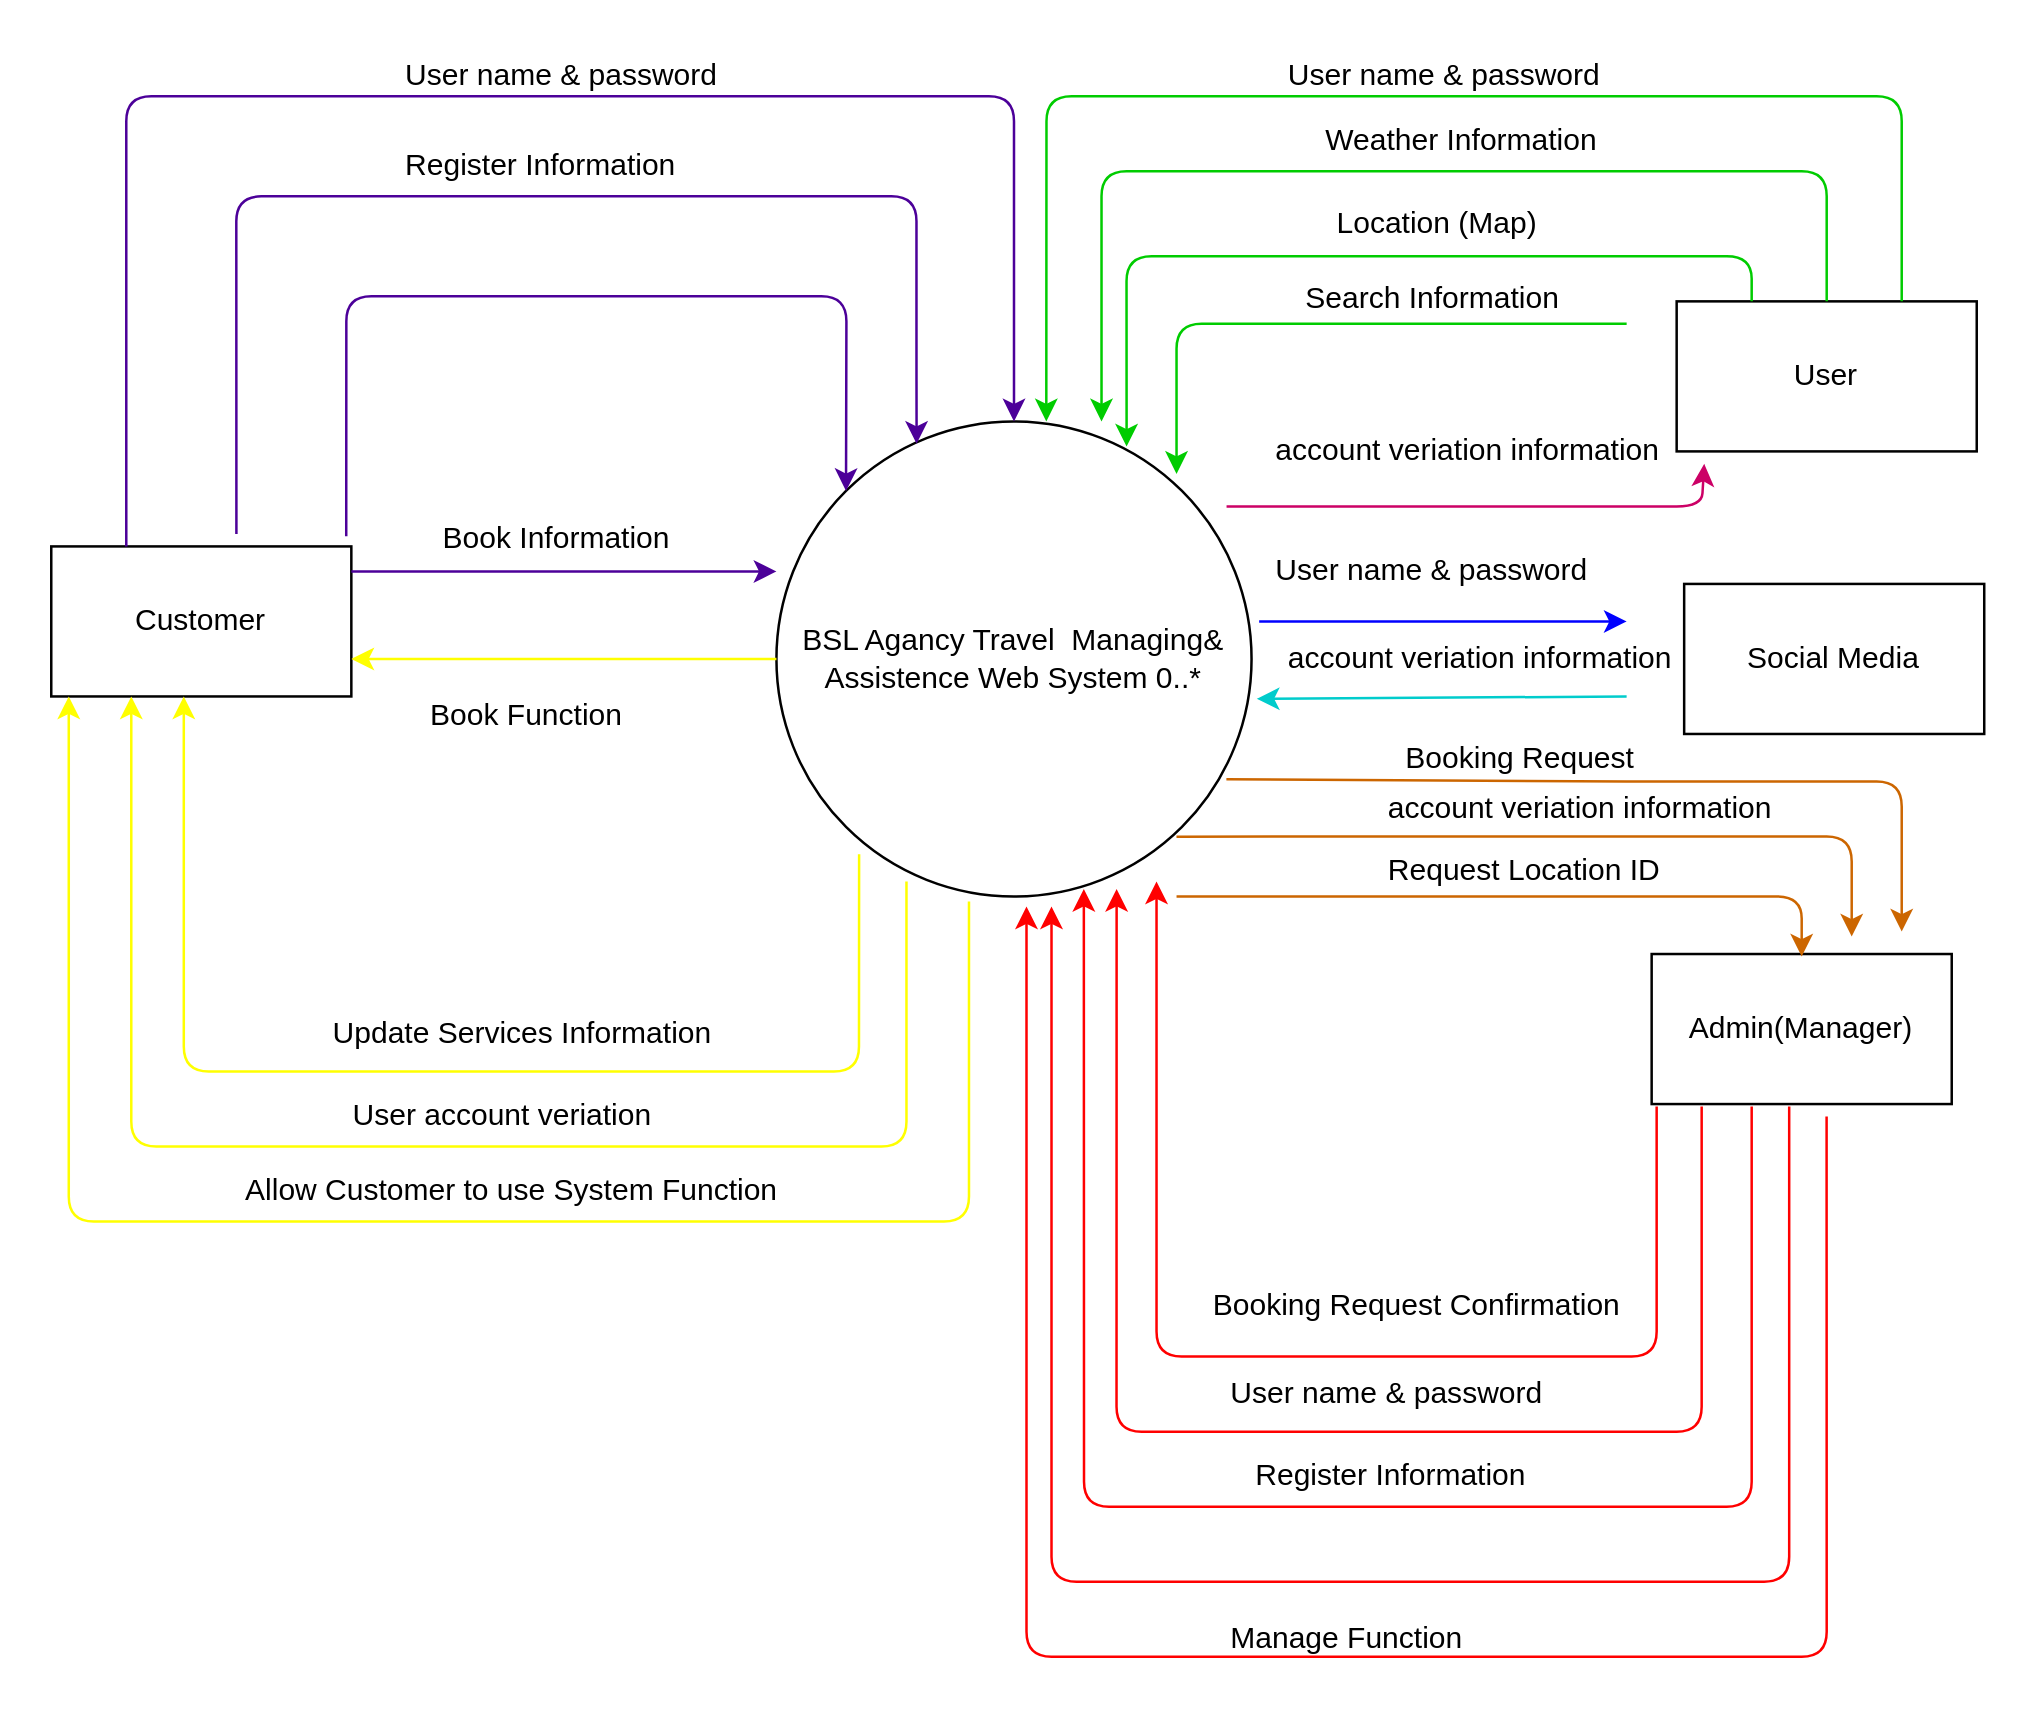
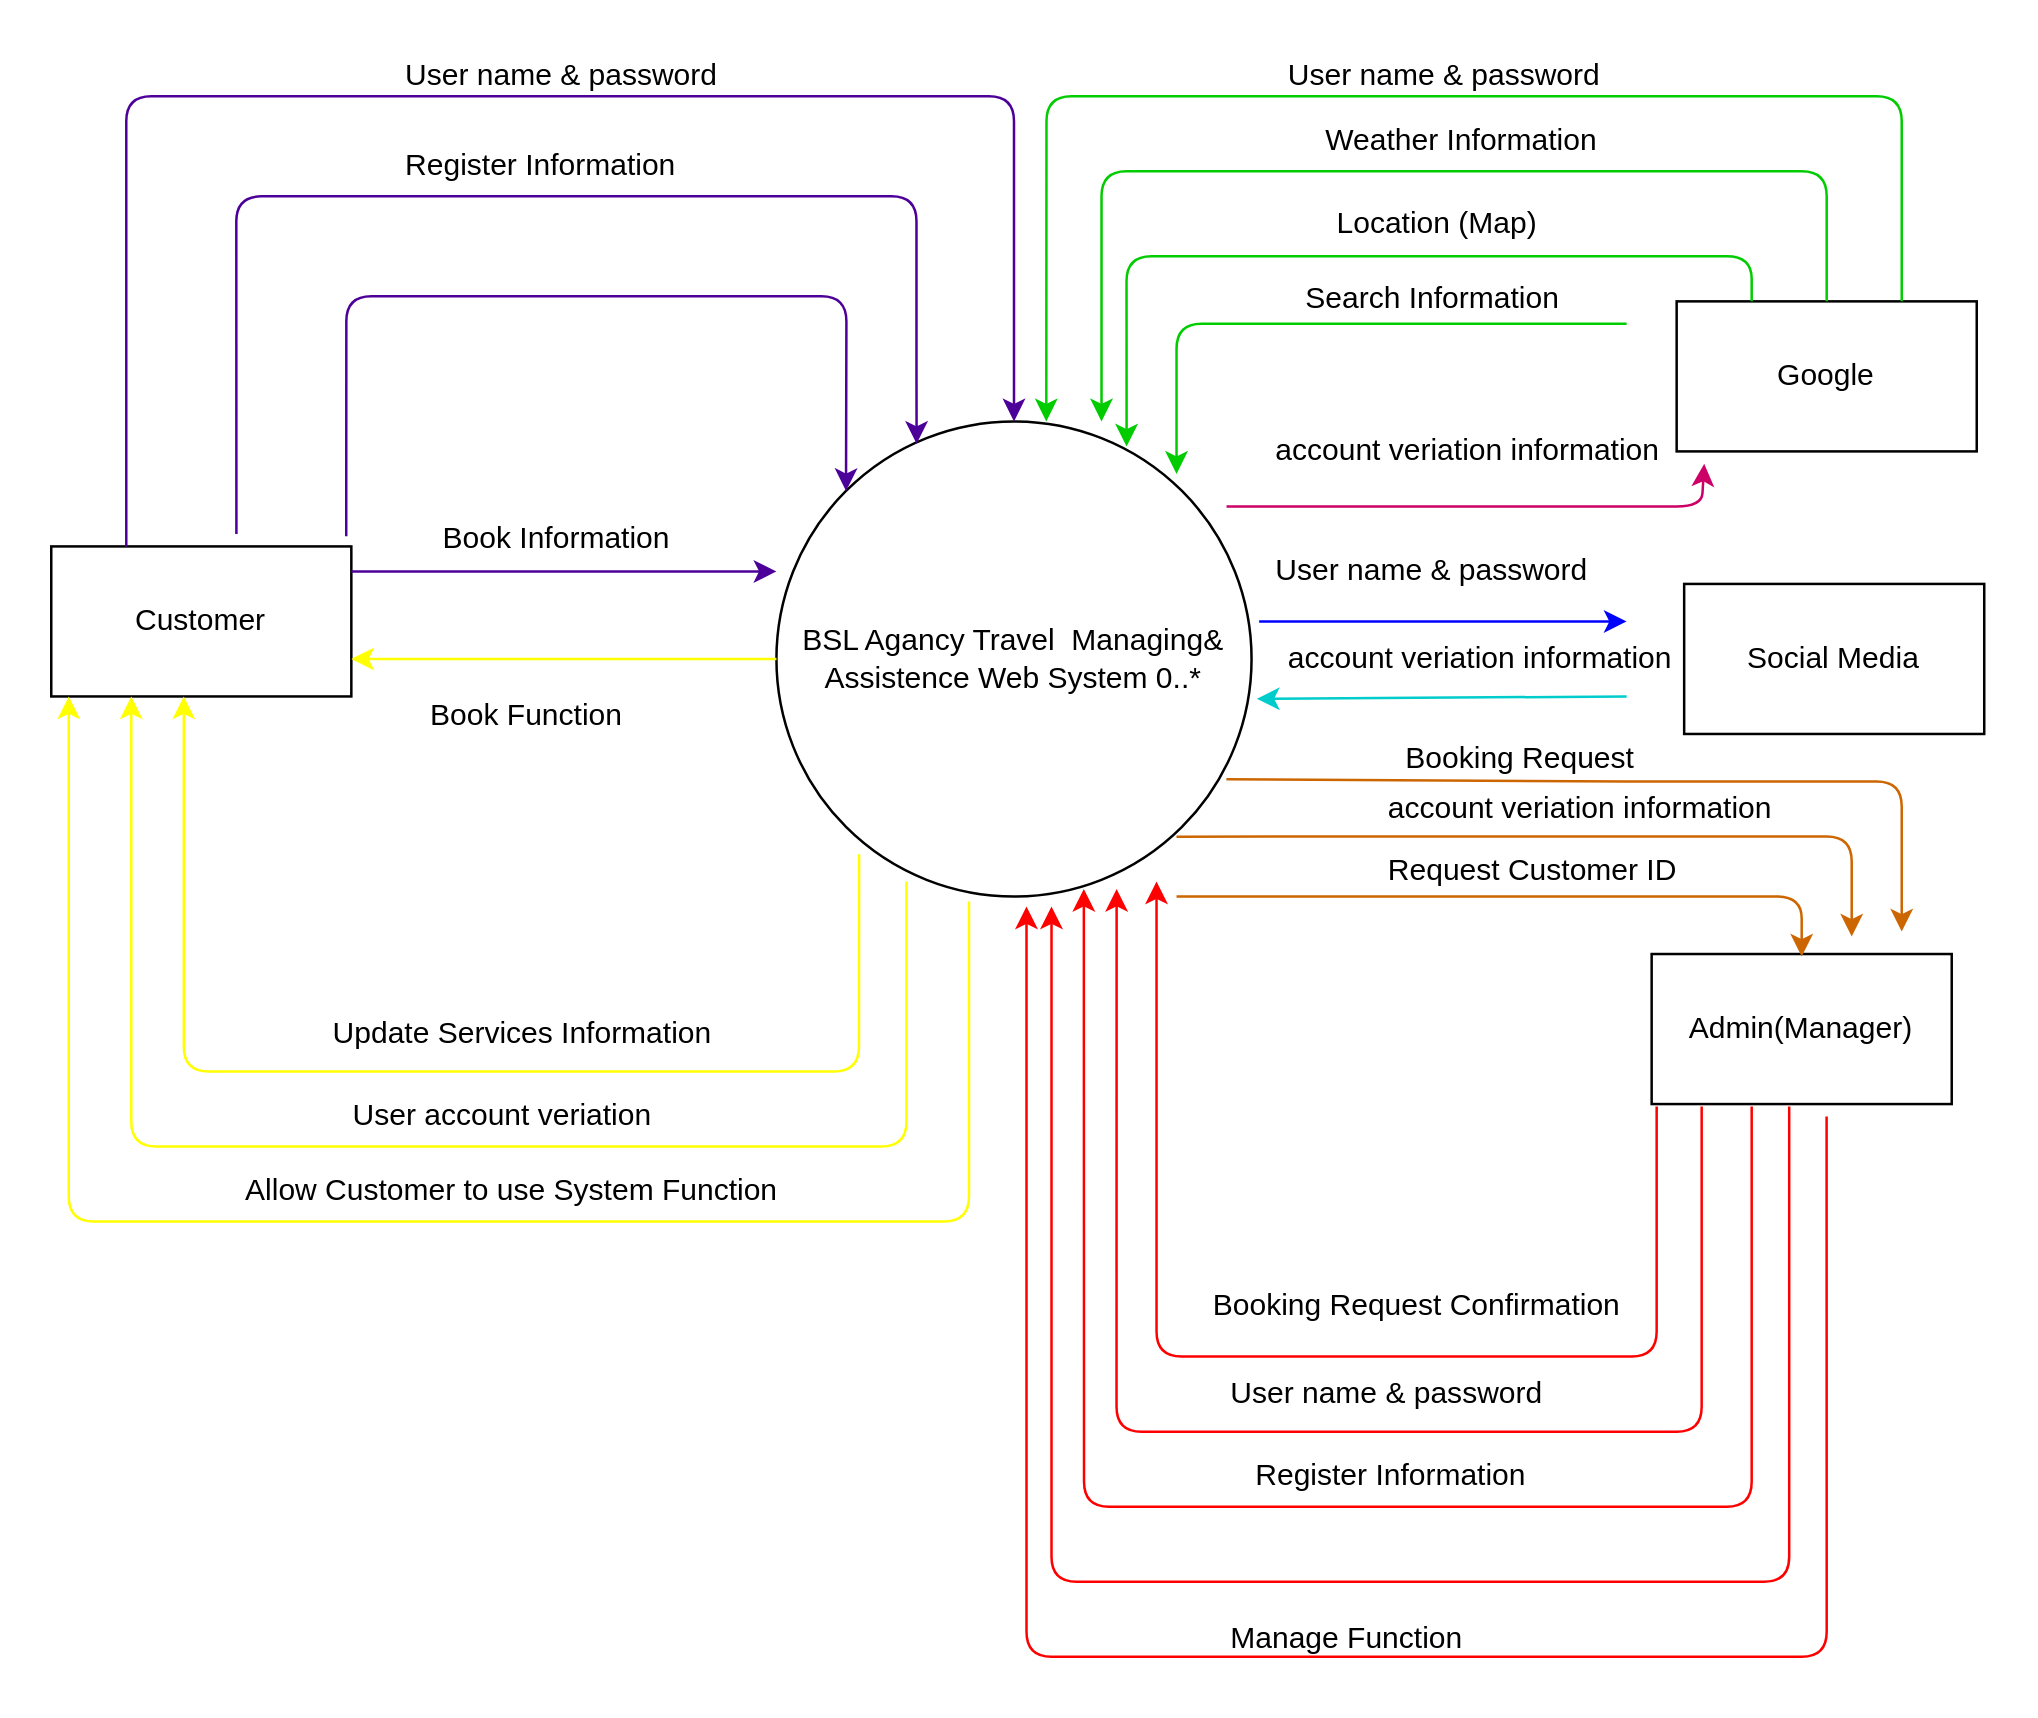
(1826, 376) -> (1826, 376)
(1537, 872) -> (1541, 872)
